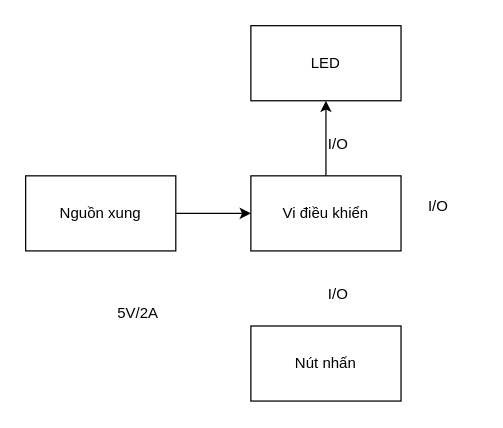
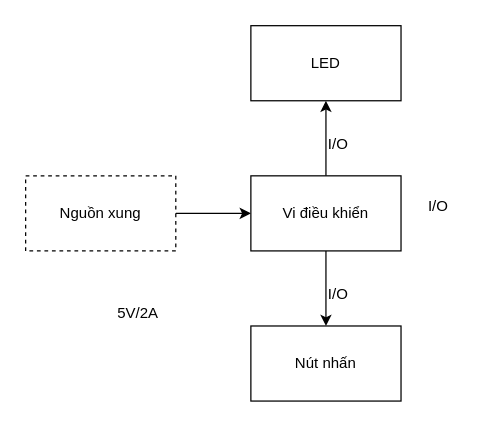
(101, 213) -> (101, 213)
none -> (326, 284)
